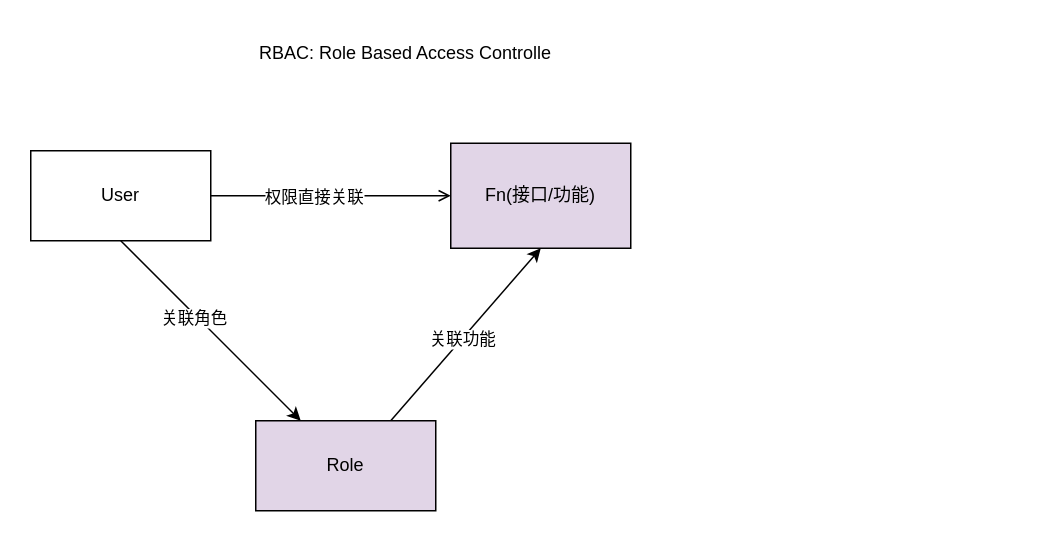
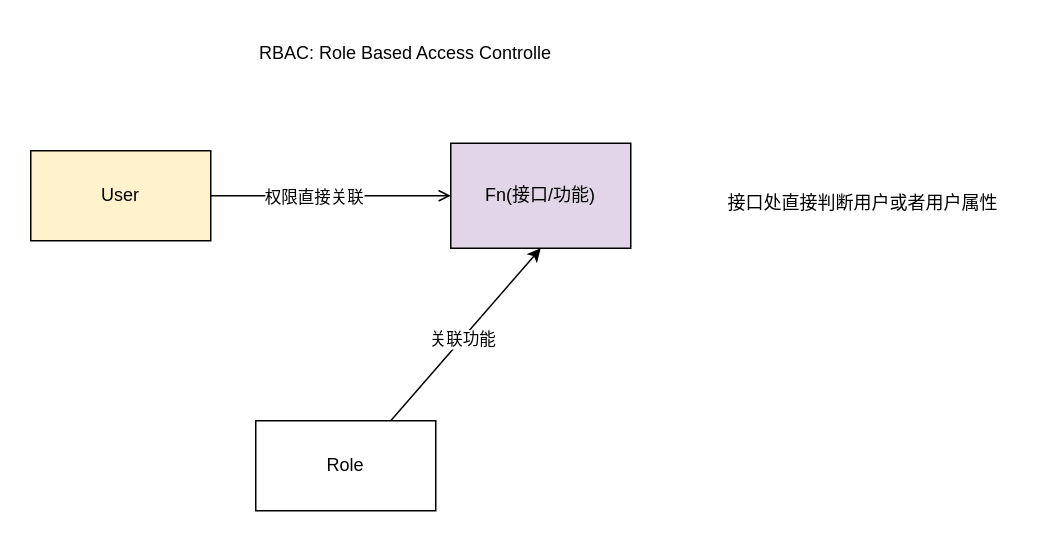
(121, 196) -> (121, 196)
none -> (863, 203)
(207, 327) -> none
(346, 466) -> (346, 466)
